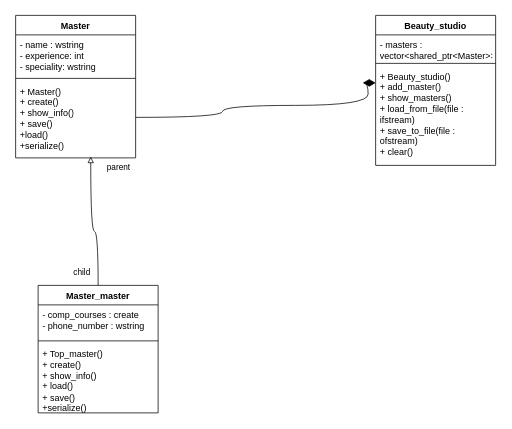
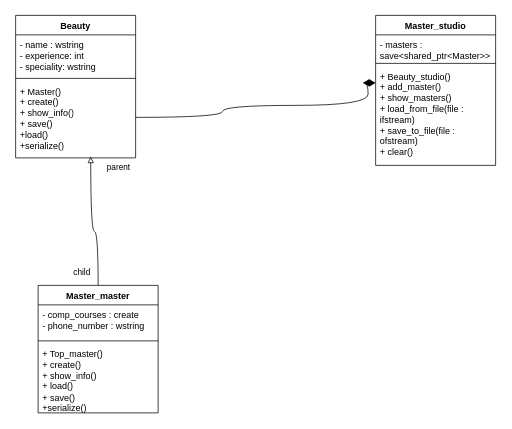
(75, 26) -> (75, 26)
(435, 26) -> (435, 26)
(436, 51) -> (436, 51)
